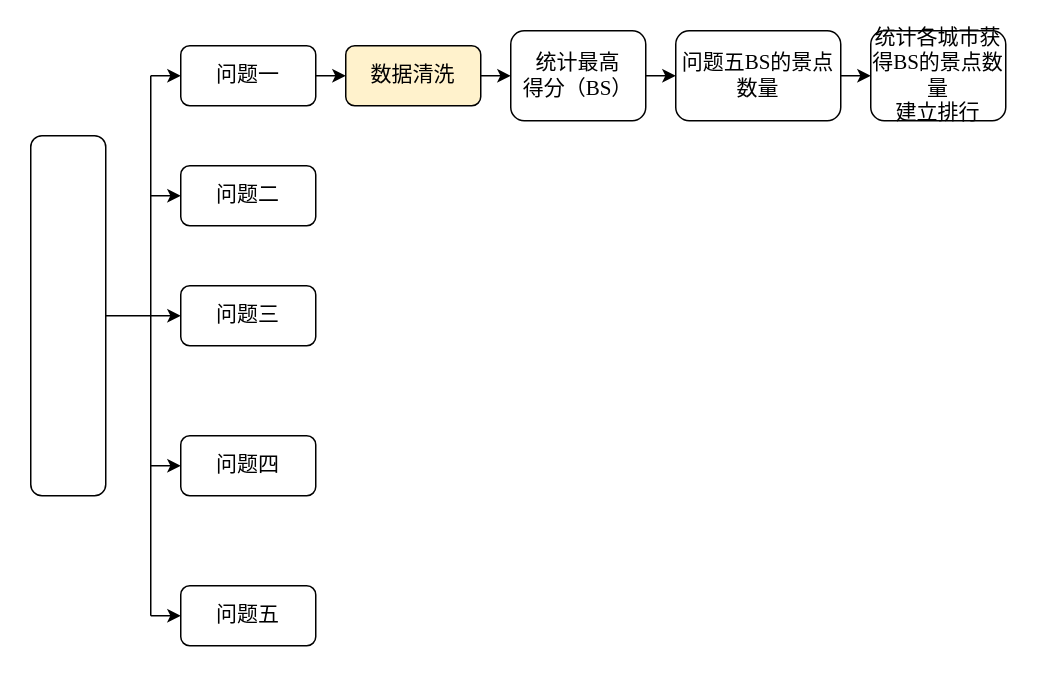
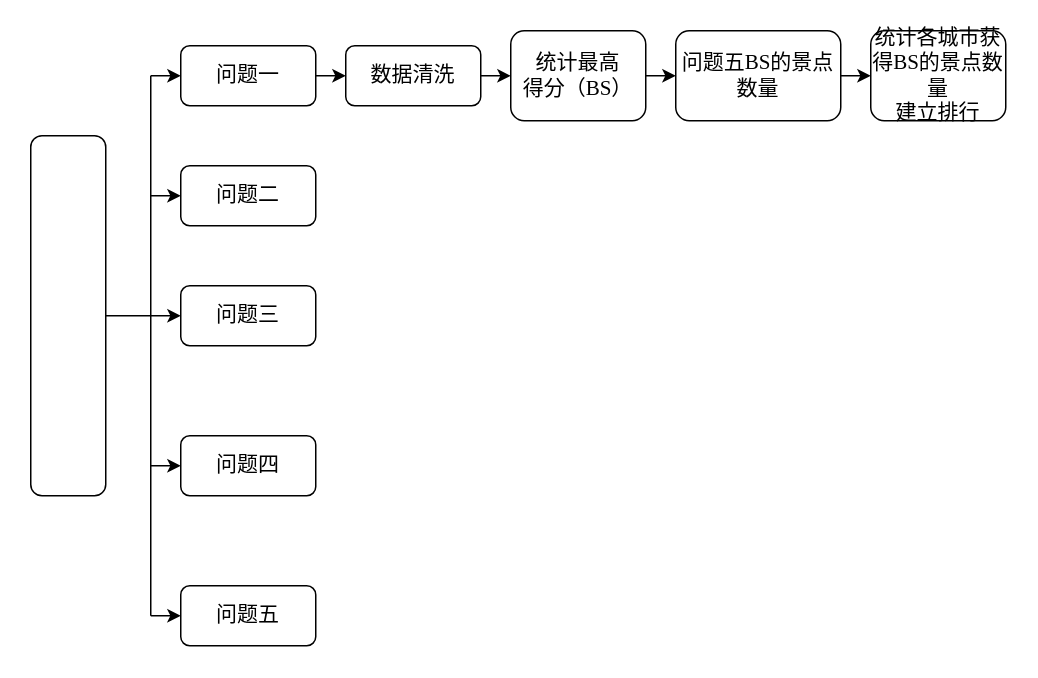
(413, 76) -> (413, 76)
